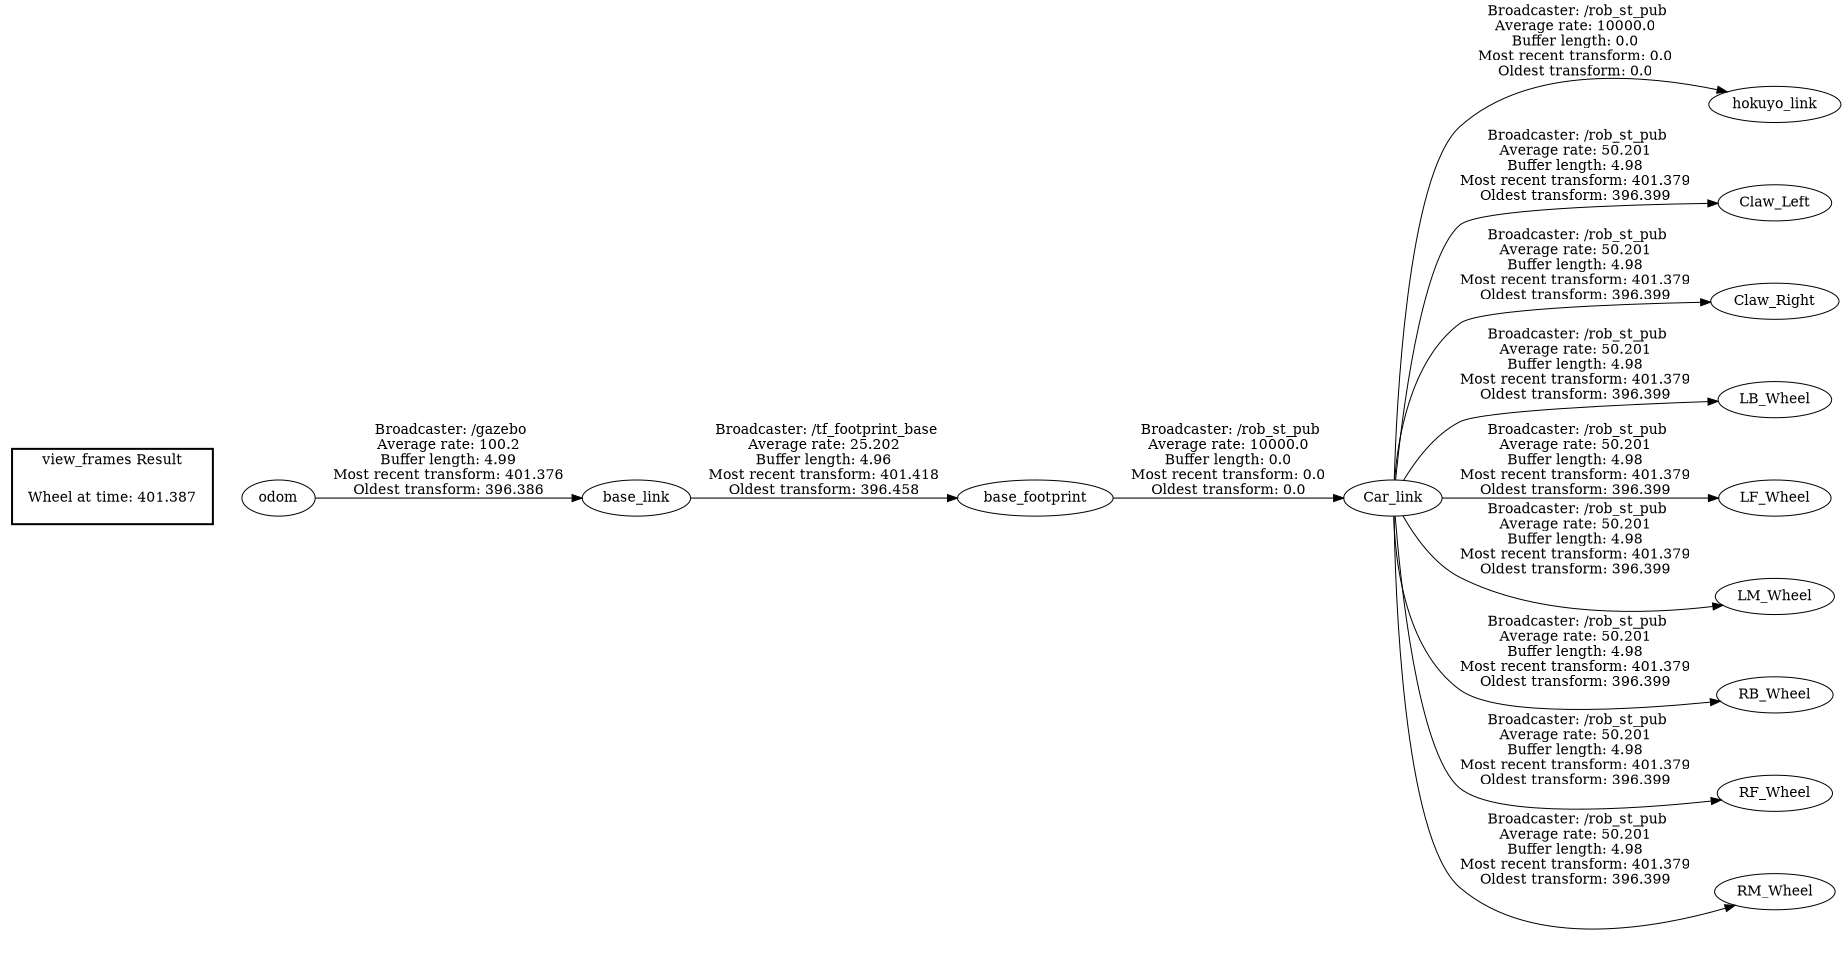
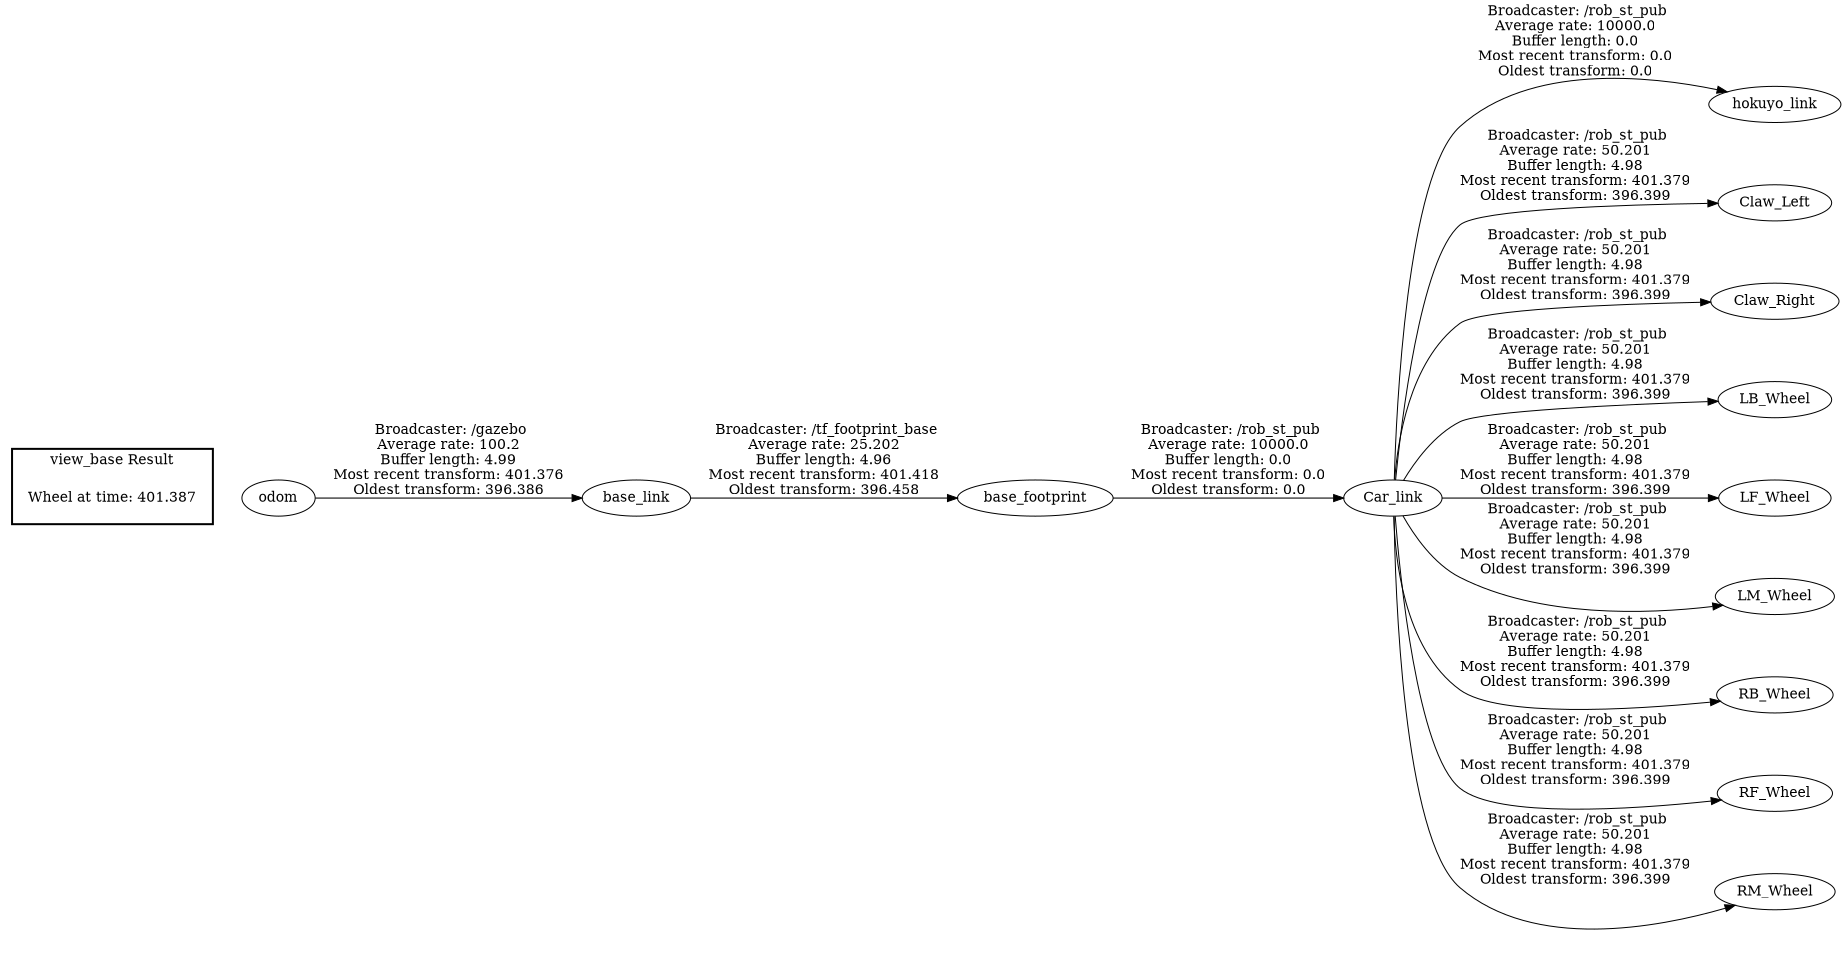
(112, 460) -> (112, 460)
